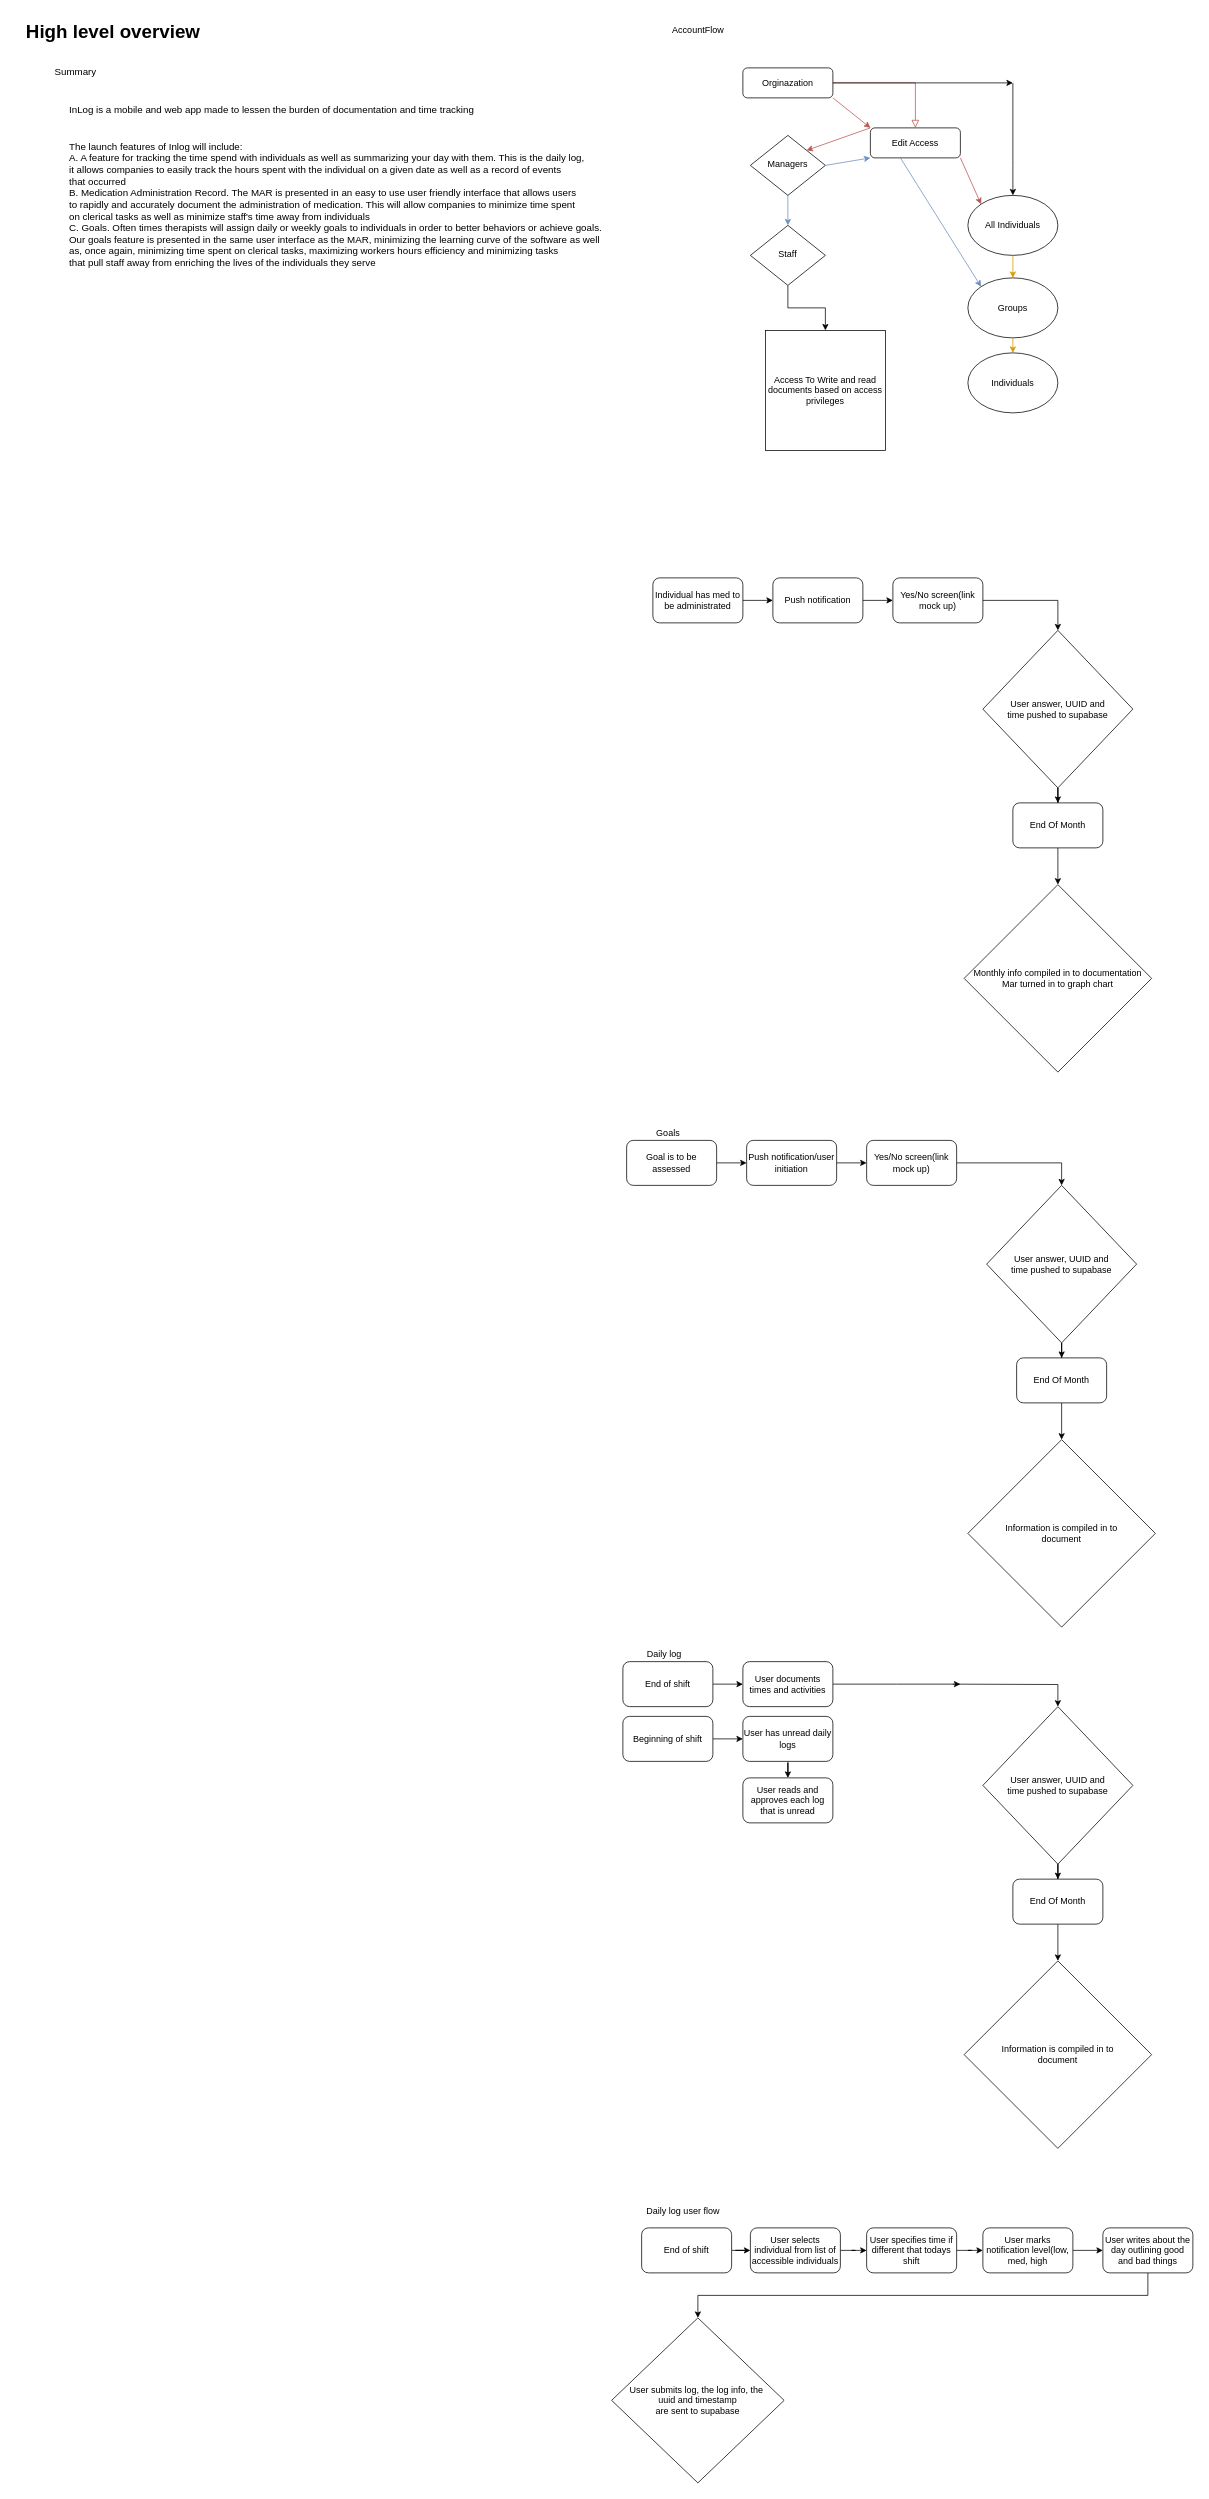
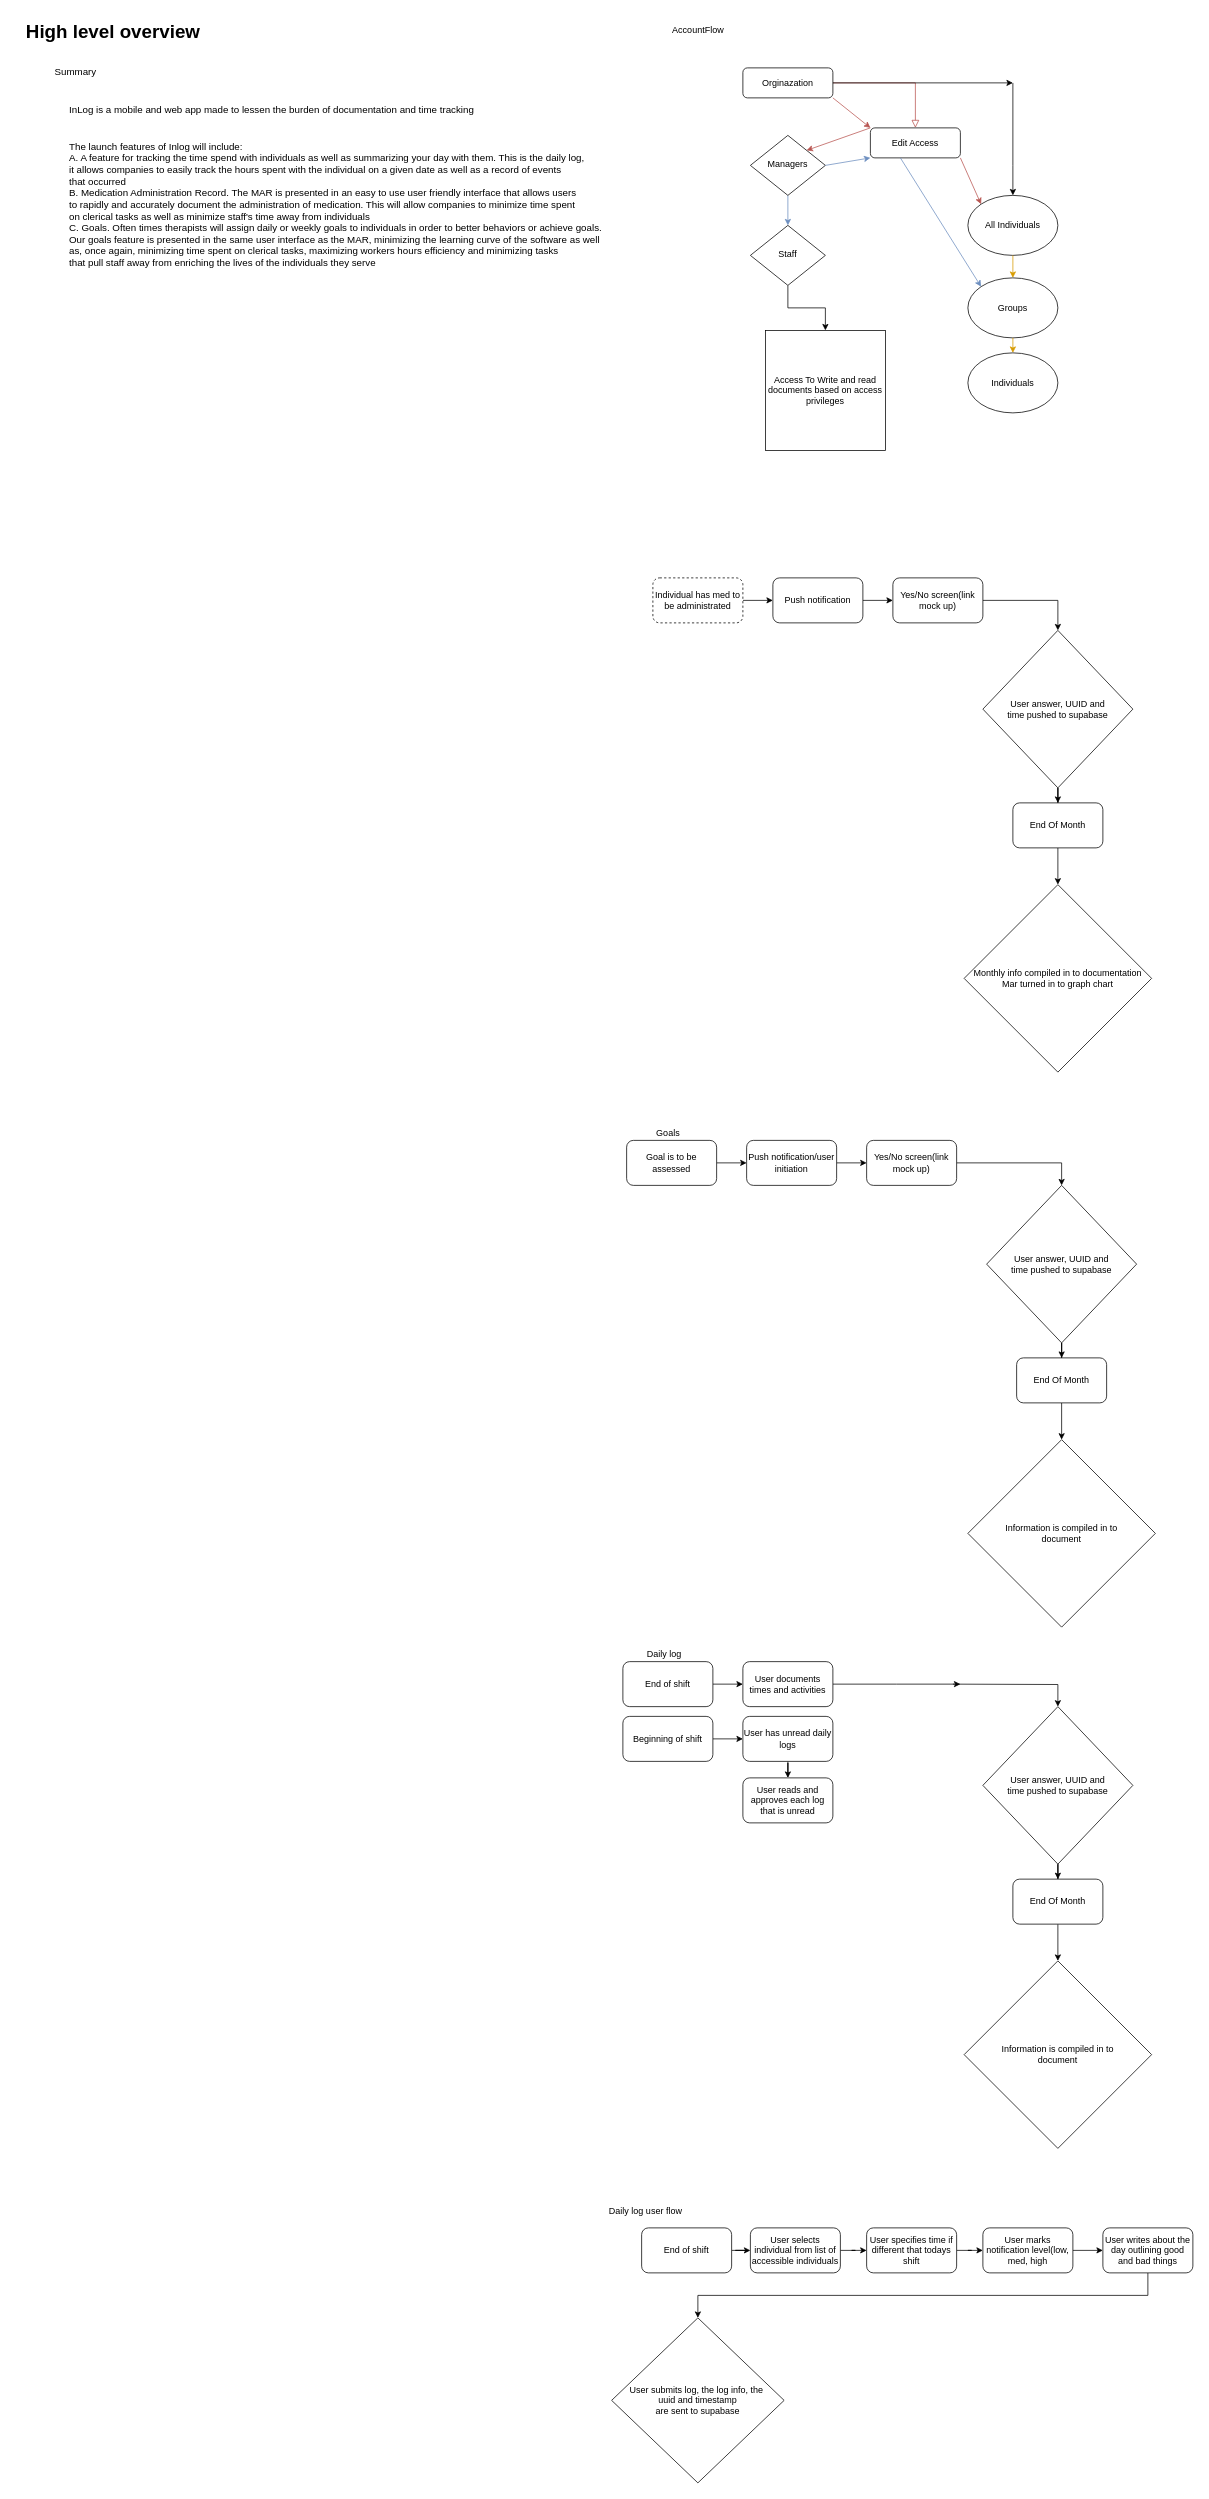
(698, 600) -> (698, 600)
(683, 2211) -> (645, 2211)
